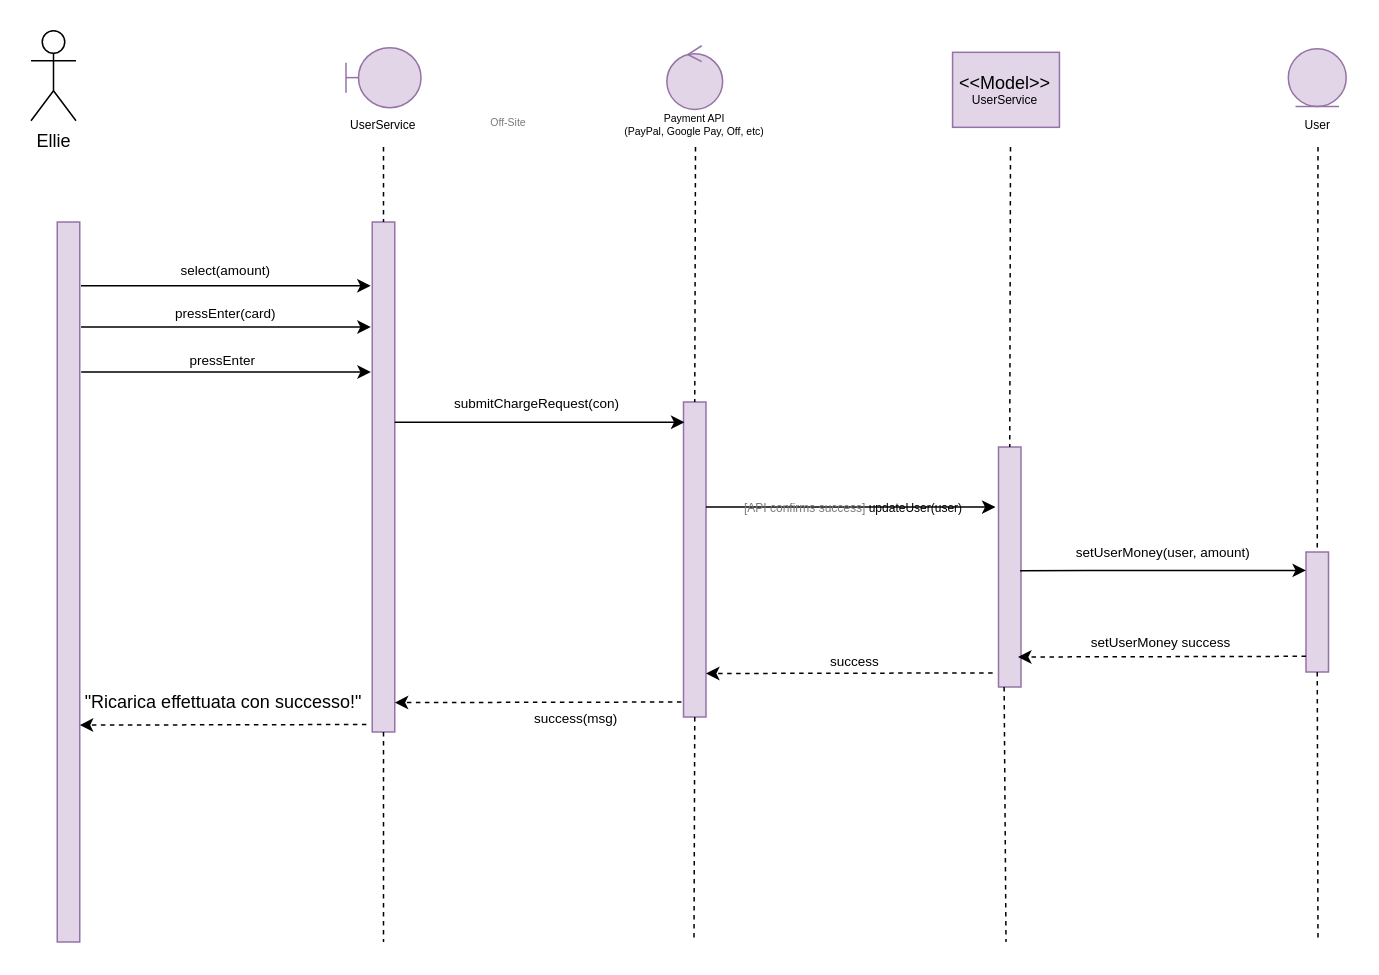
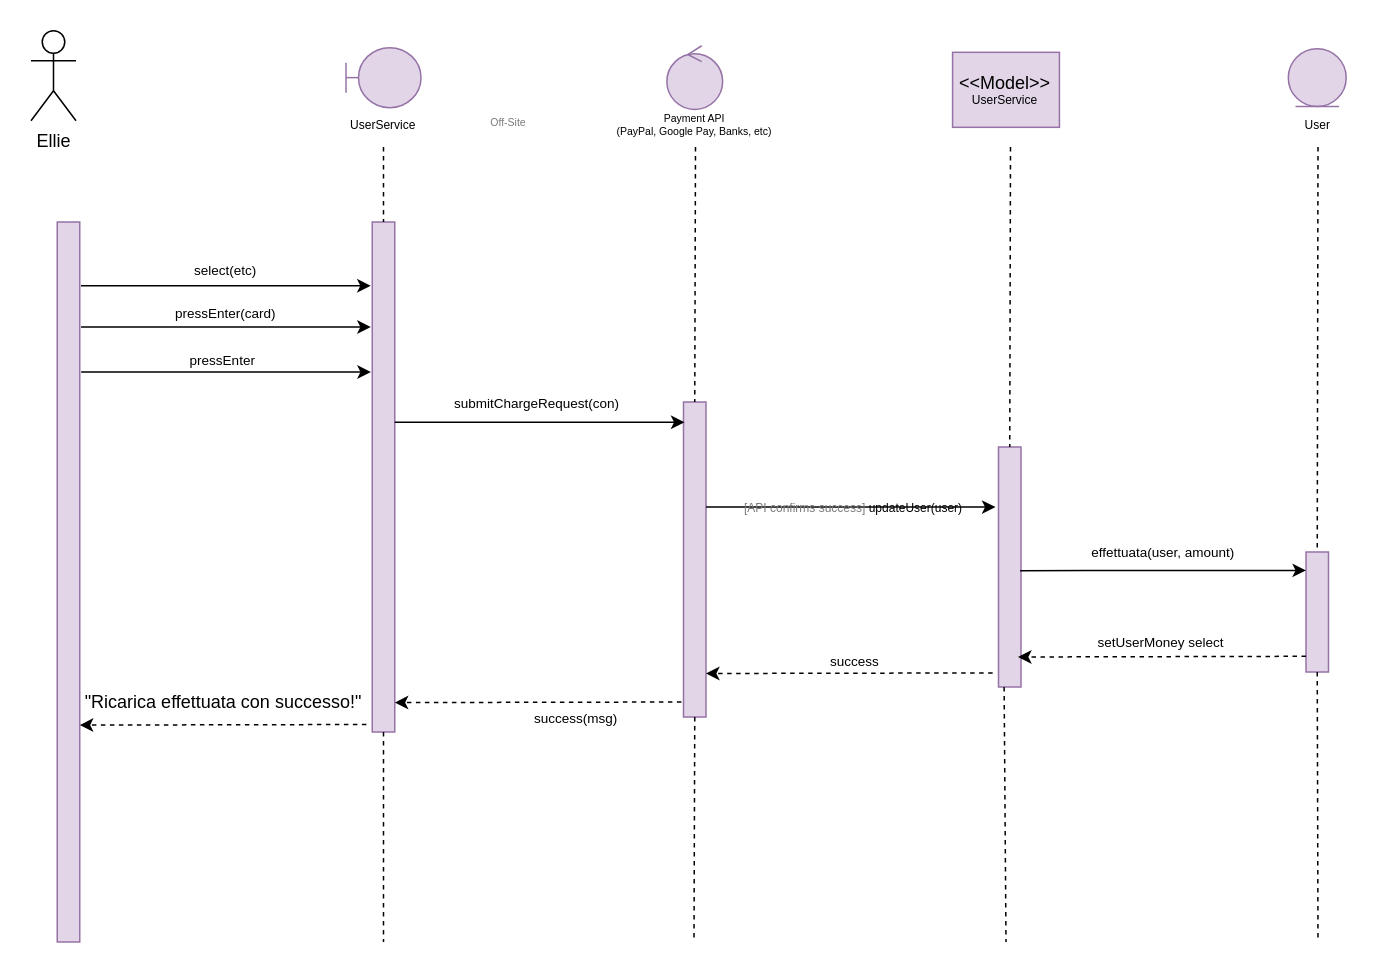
(695, 125) -> (695, 125)
(226, 271) -> (226, 271)
(1163, 553) -> (1163, 553)
(1161, 643) -> (1161, 643)
